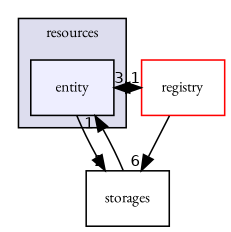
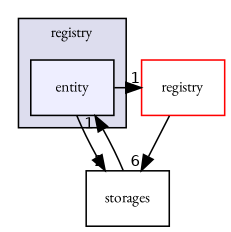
(72, 33) -> (72, 33)
(136, 88) -> none
